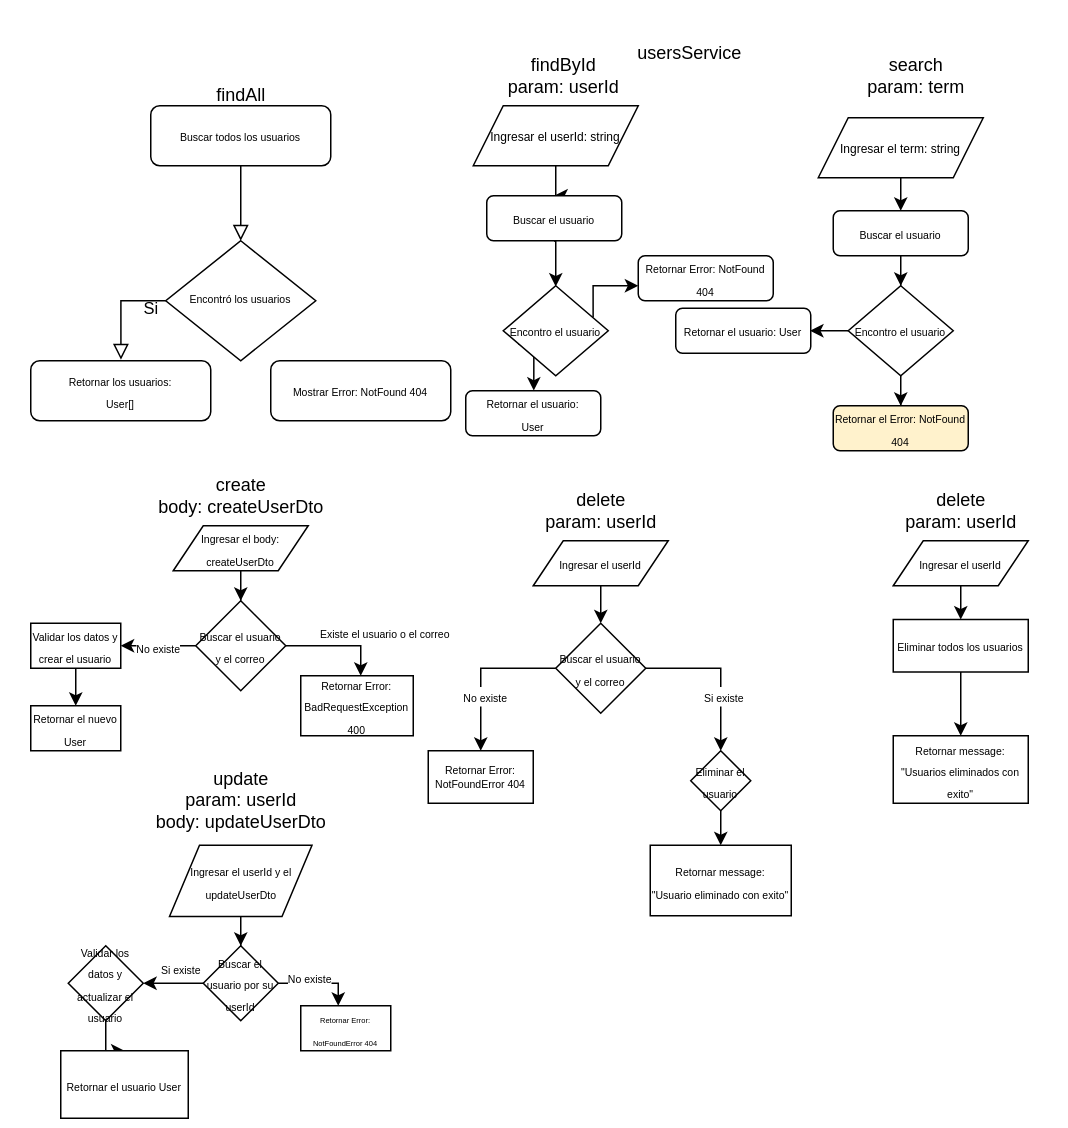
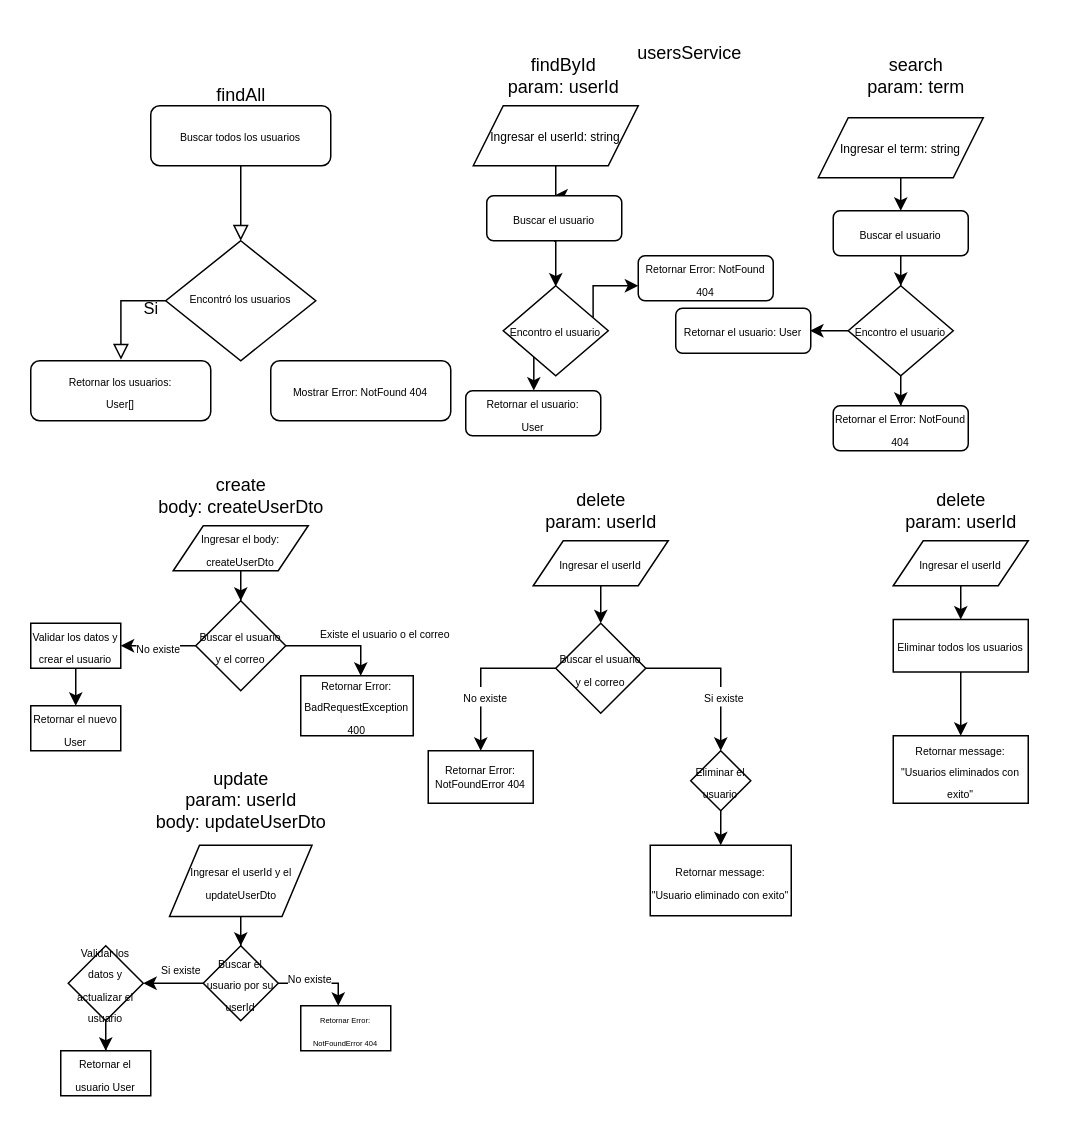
(901, 428) -> (901, 428)
(125, 1085) -> (106, 1073)
